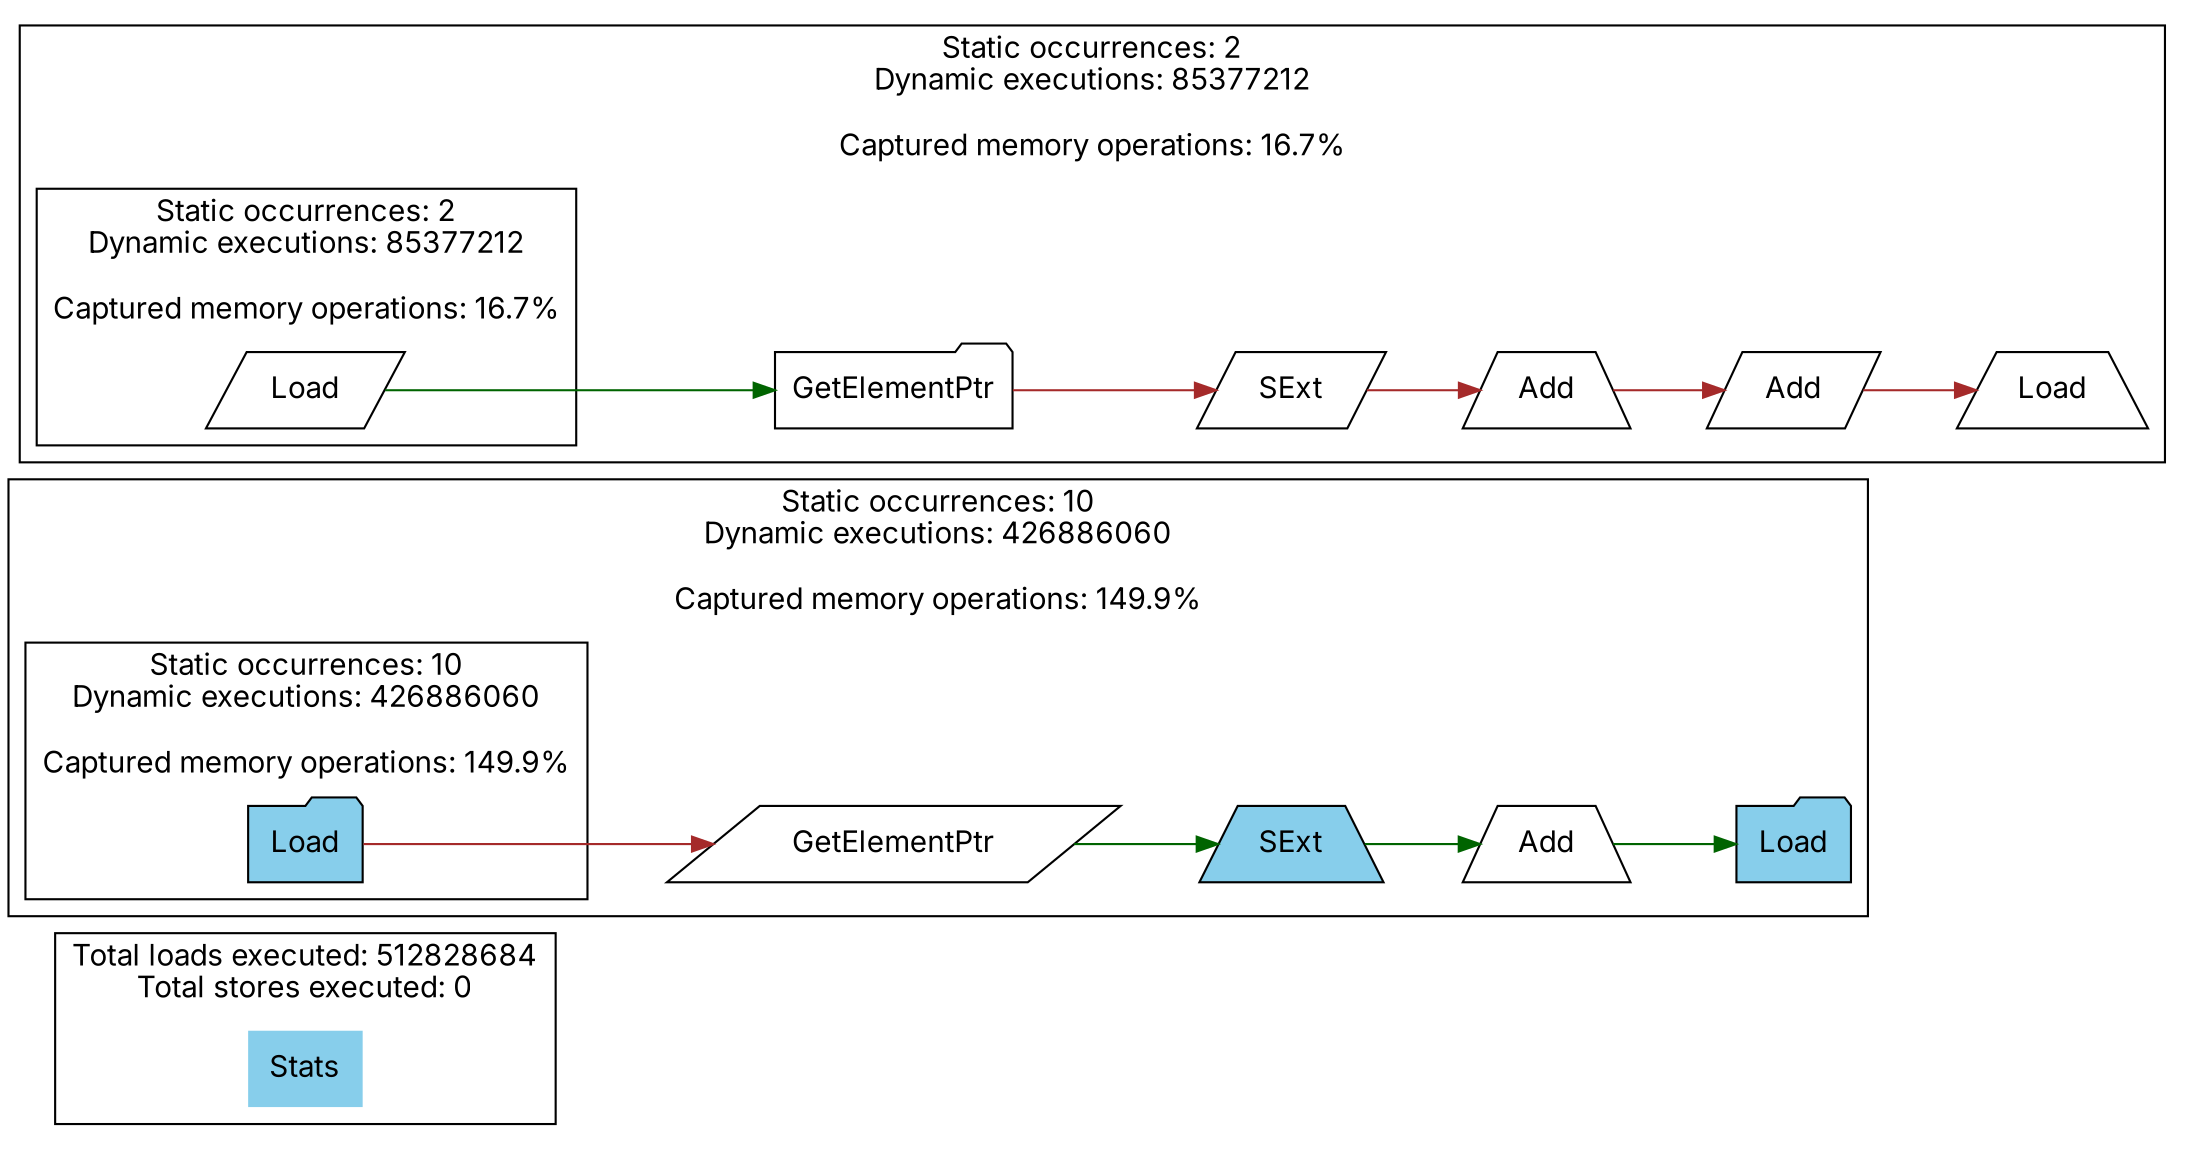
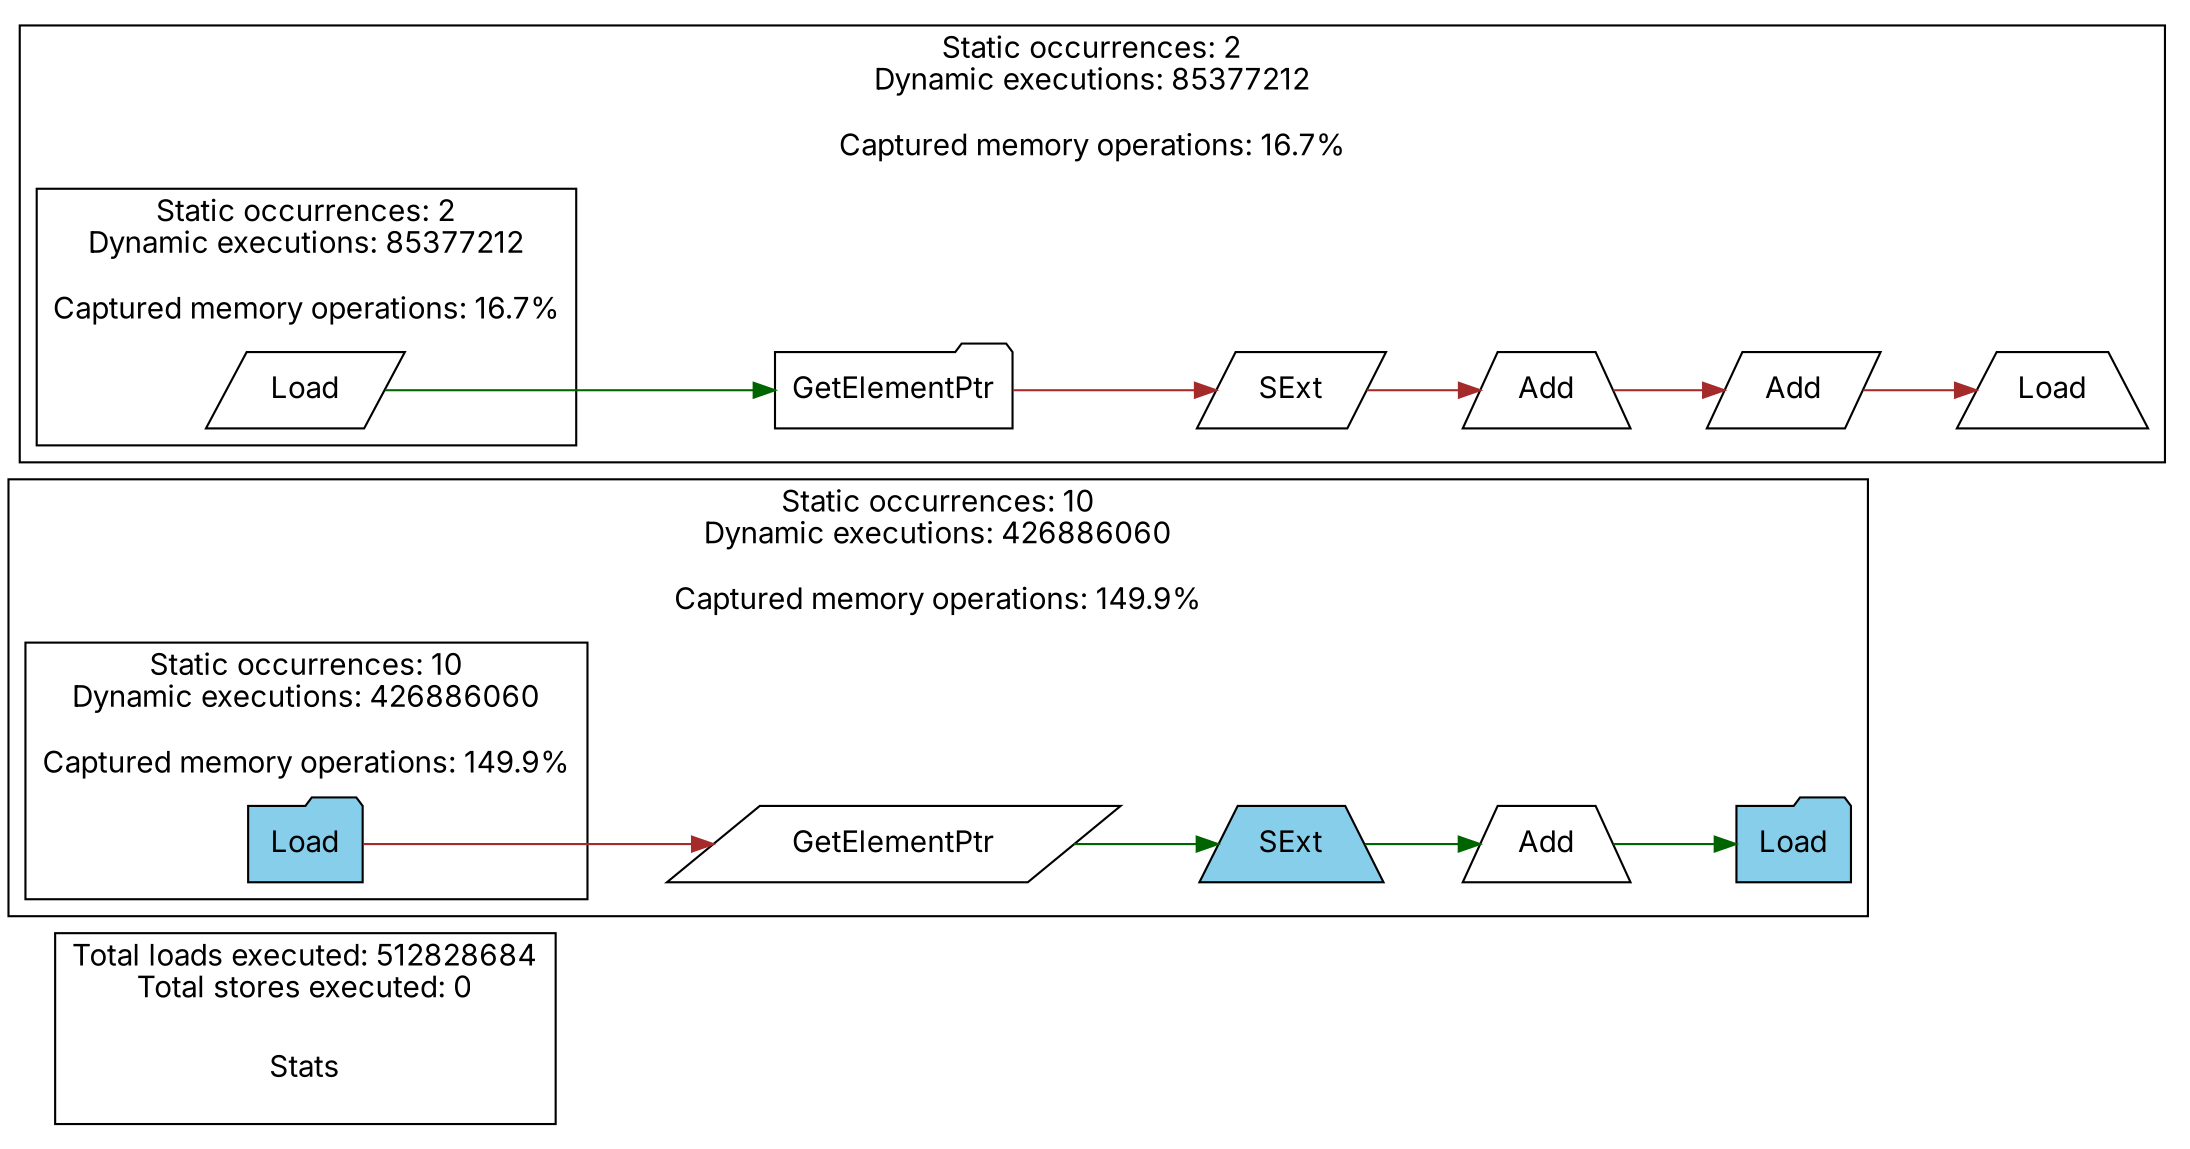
(305, 1069) -> (305, 1069)
